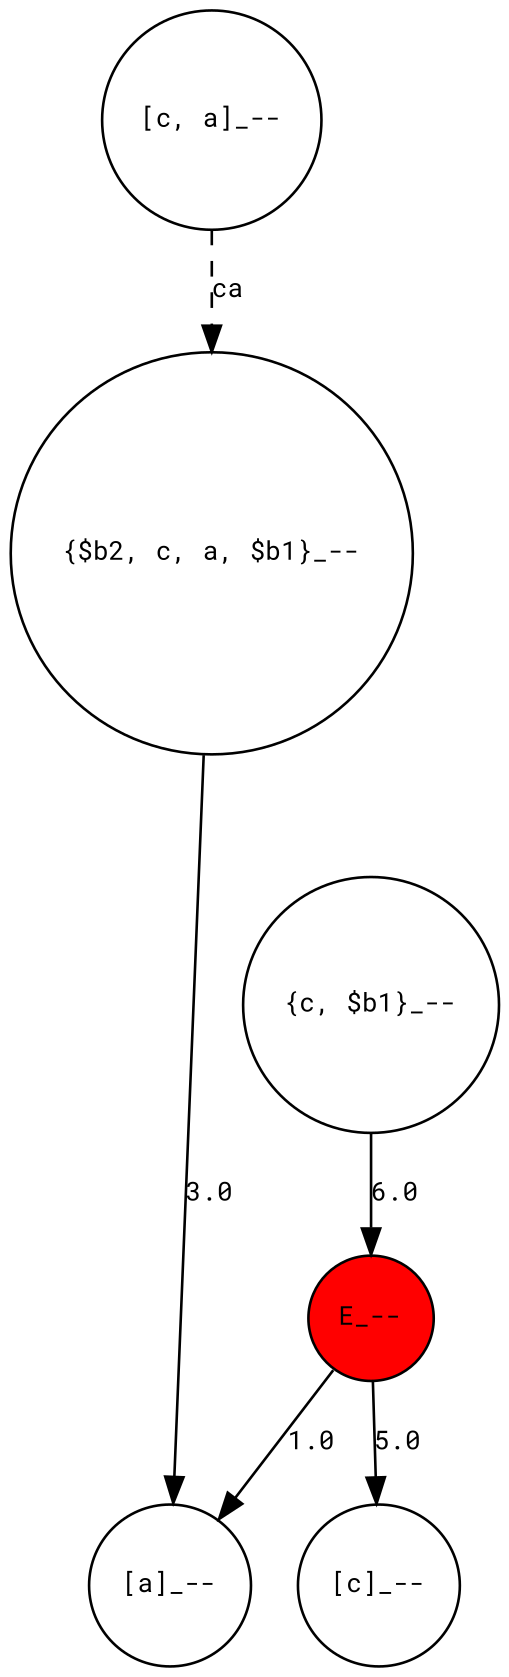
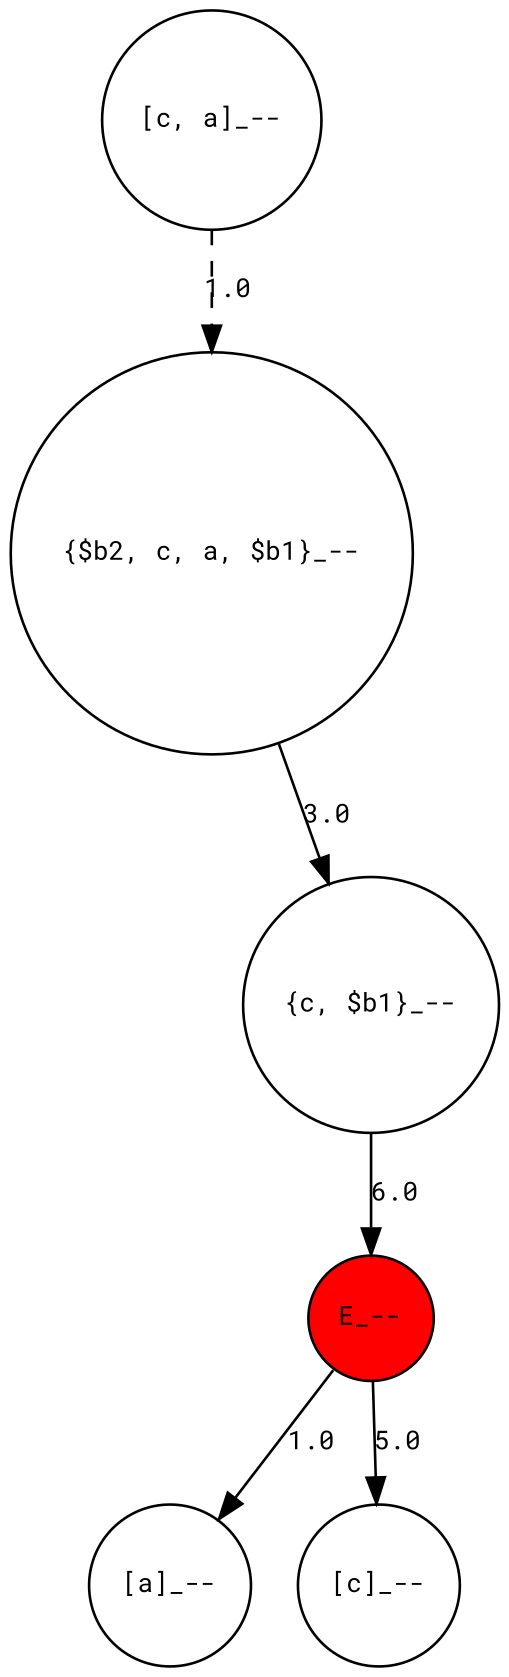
(229, 291) -> (229, 291)
(189, 1116) -> (299, 801)
